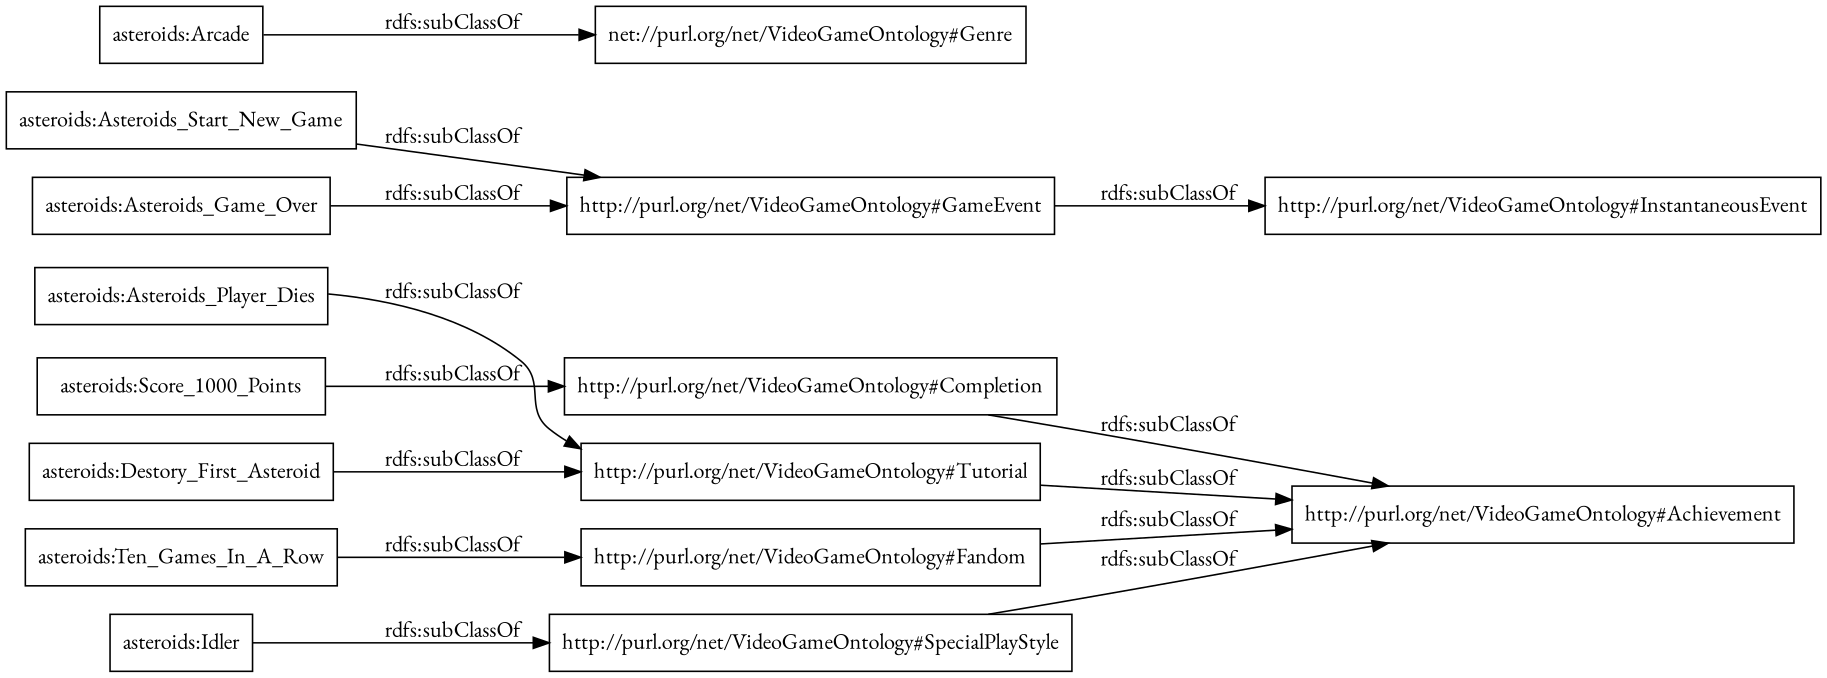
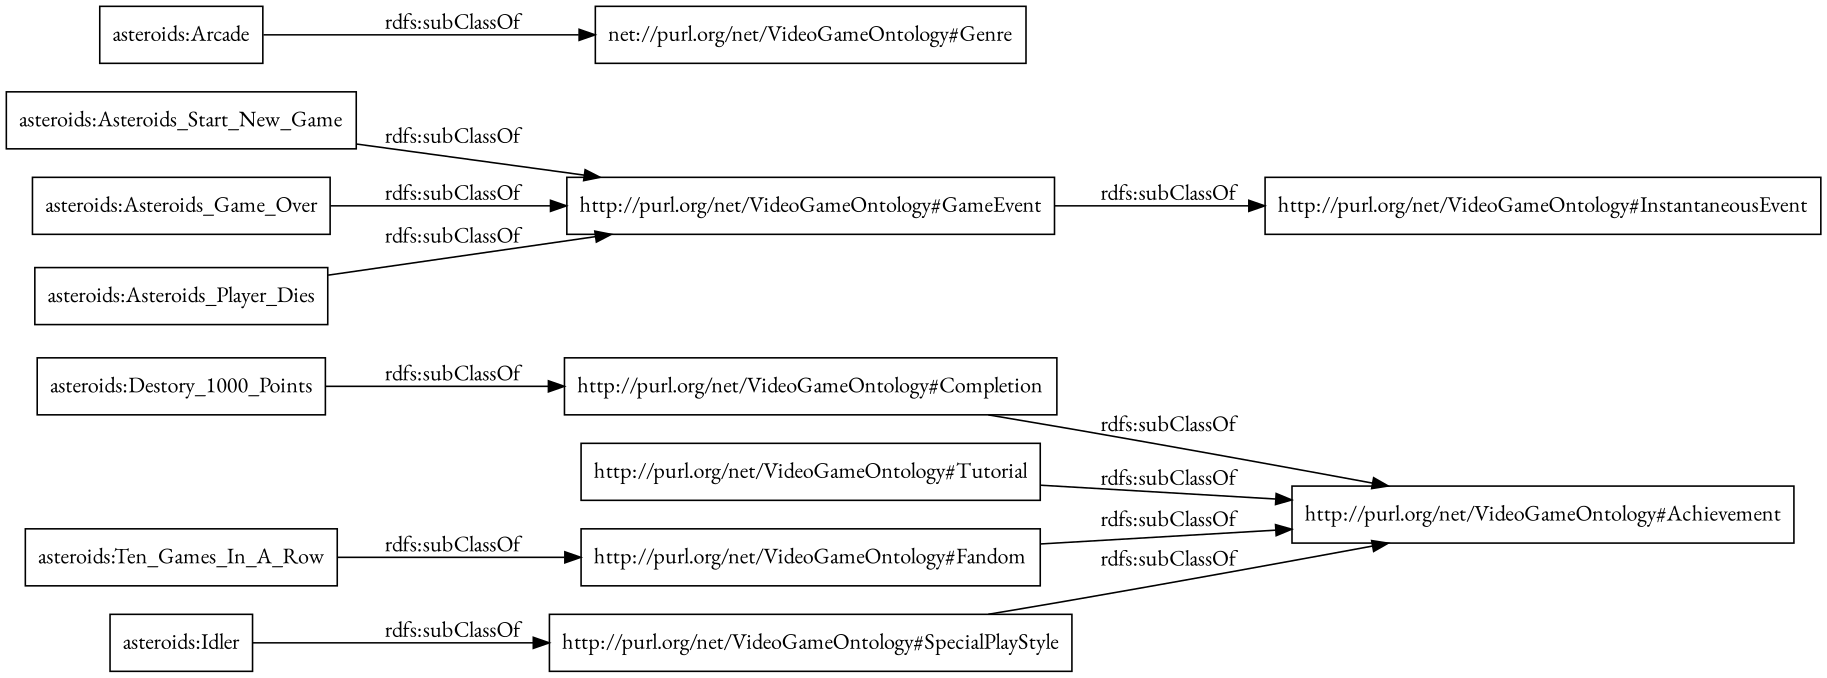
(475, 332) -> (462, 256)
(181, 386) -> (181, 386)
(181, 472) -> none
